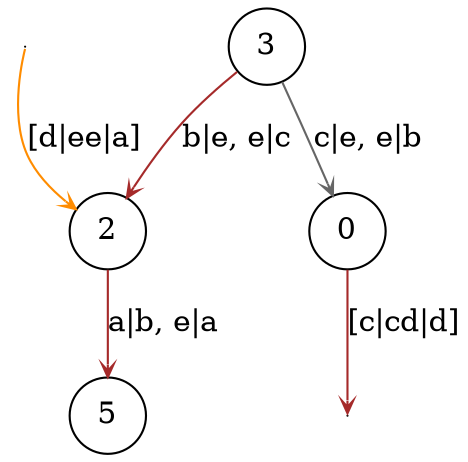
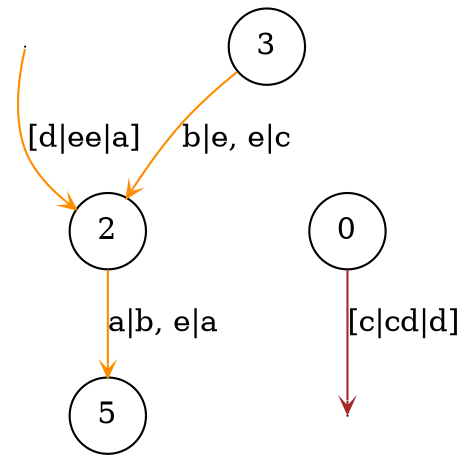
(180, 125) -> (180, 125)
(305, 133) -> none
(108, 317) -> (108, 317)
